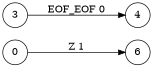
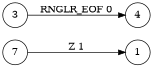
(76, 10) -> (76, 10)
(15, 52) -> (15, 52)
(138, 52) -> (138, 52)
